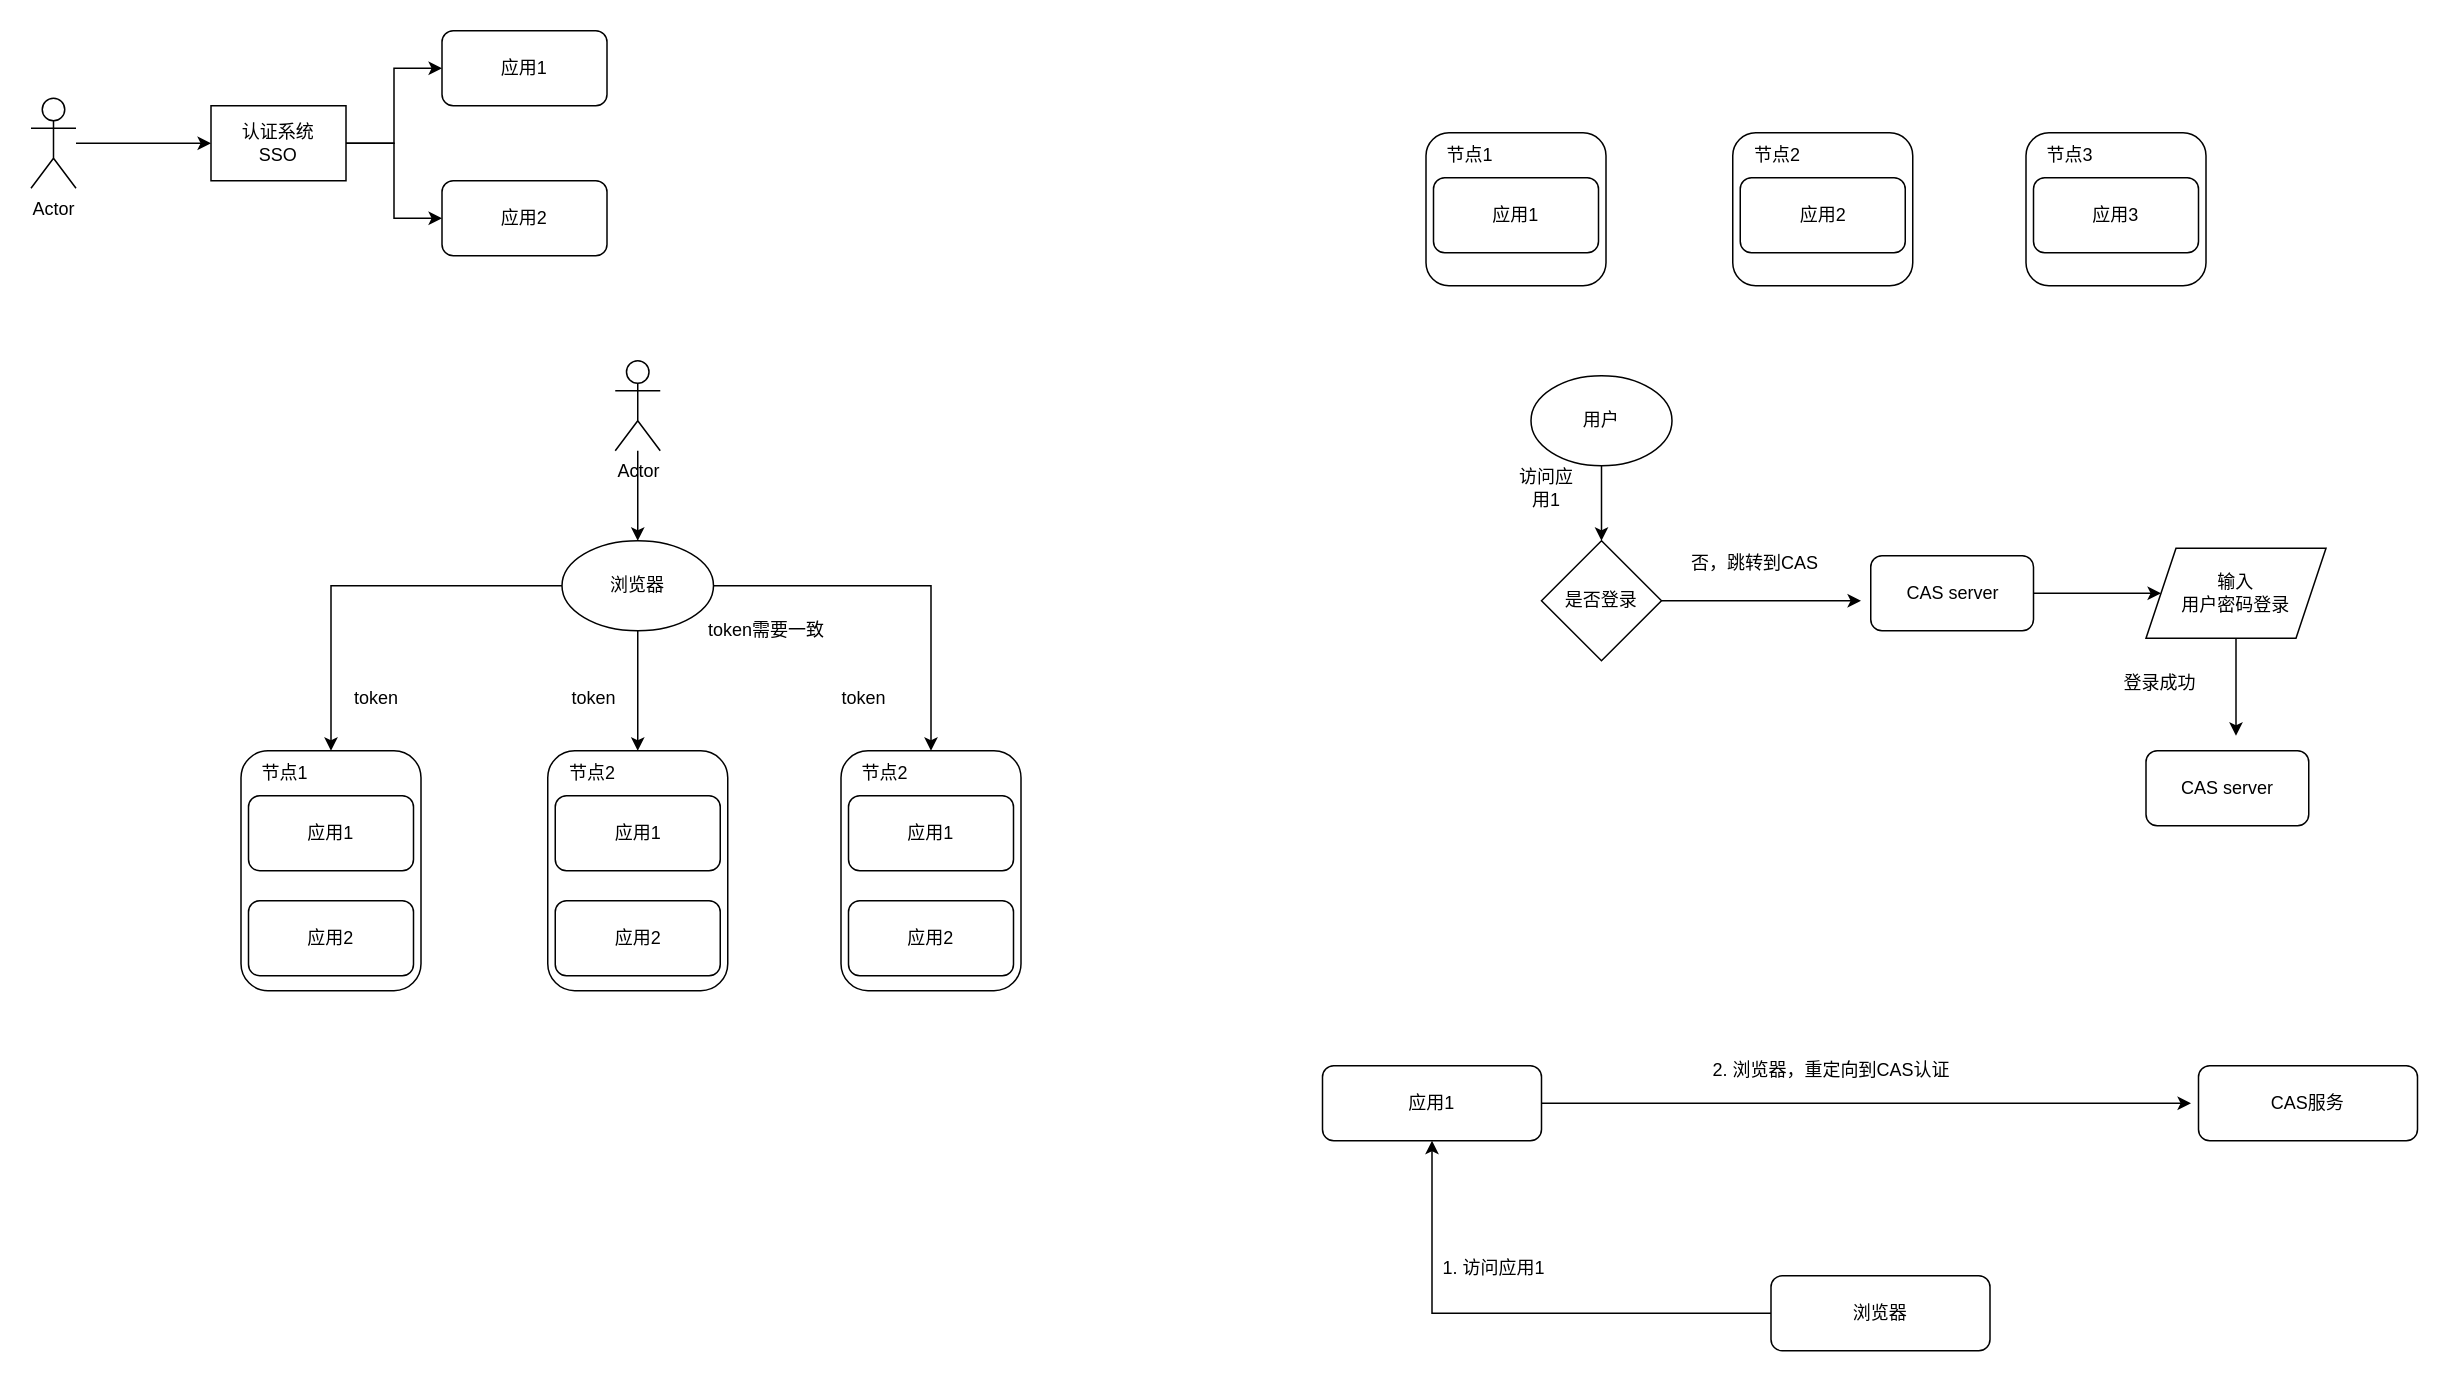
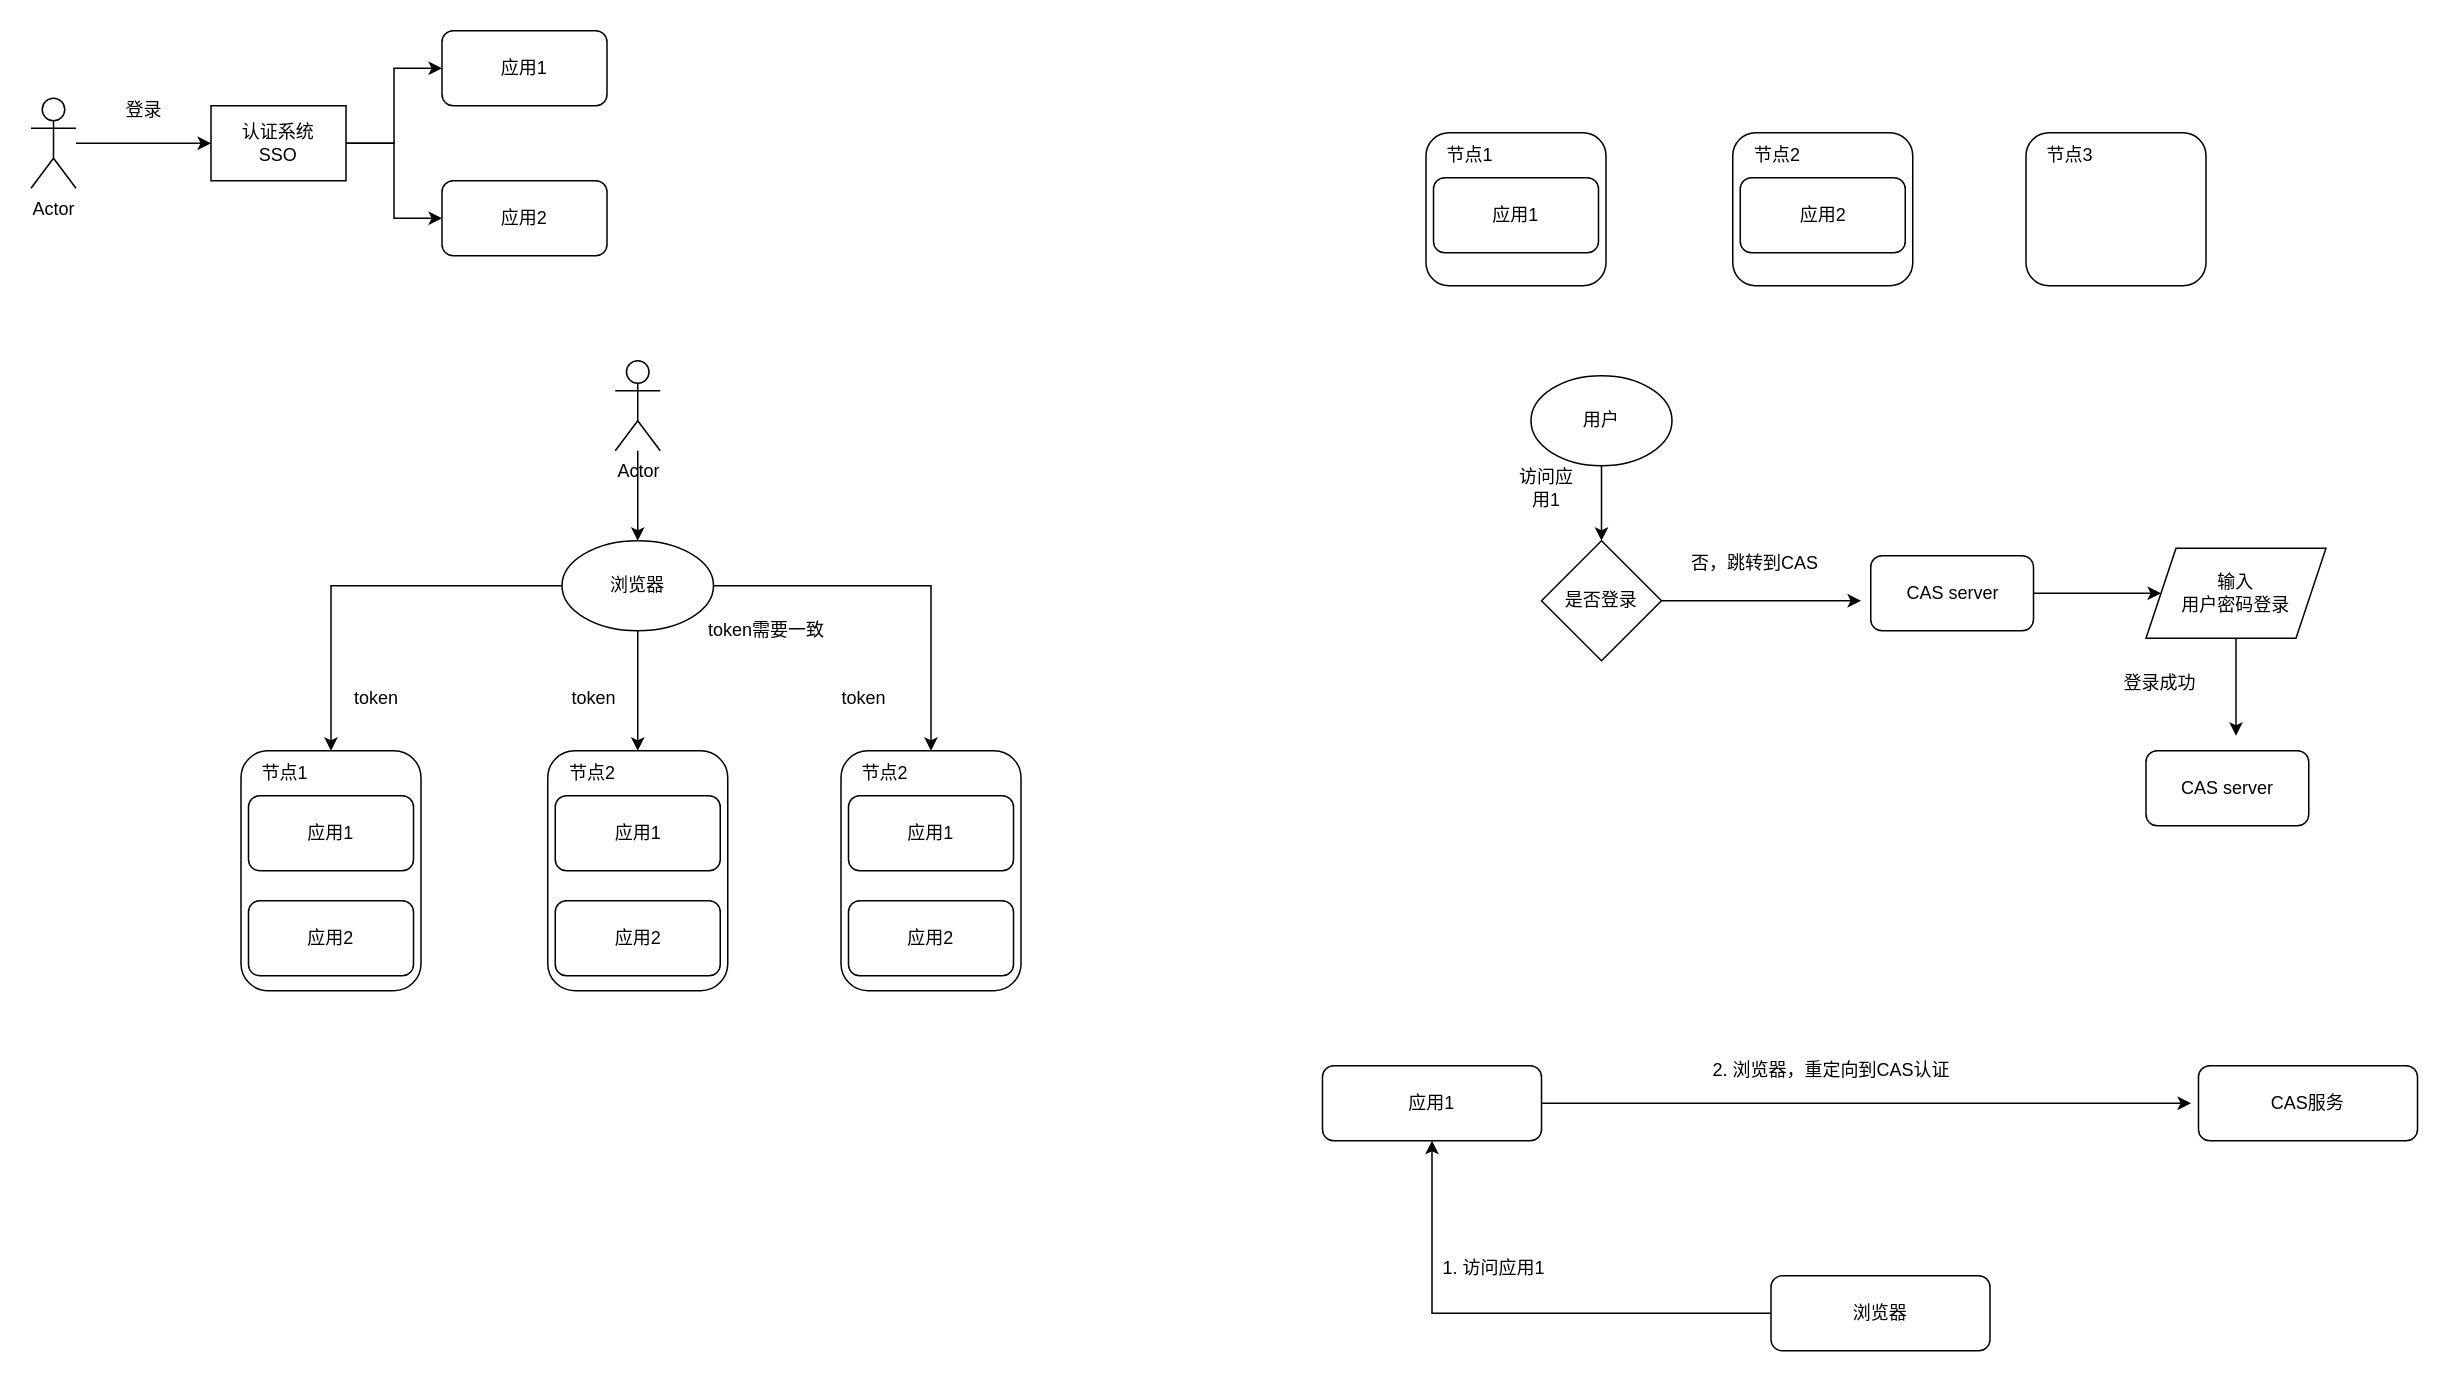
none -> (143, 110)
(2116, 215) -> none
